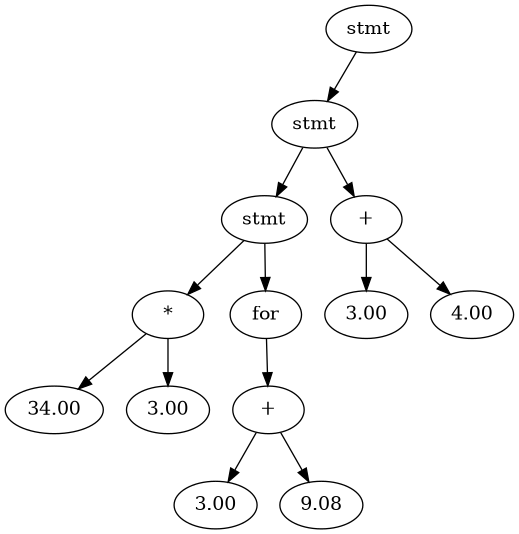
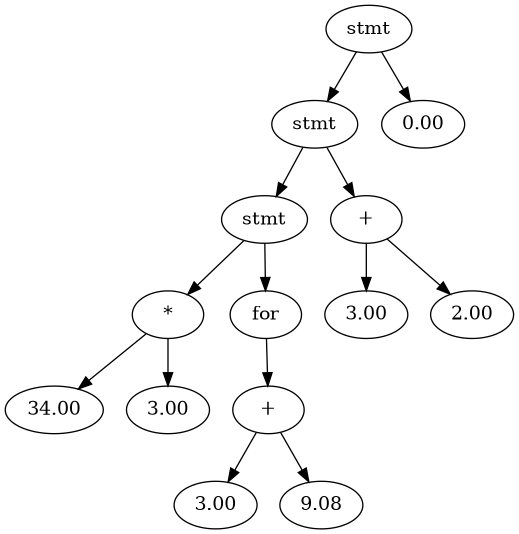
none -> (423, 124)
(472, 315) -> (472, 315)
